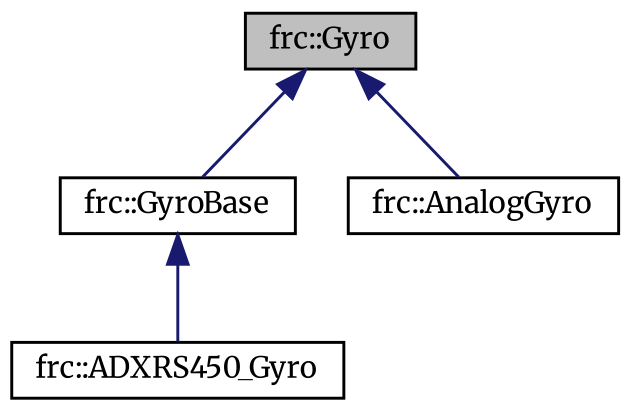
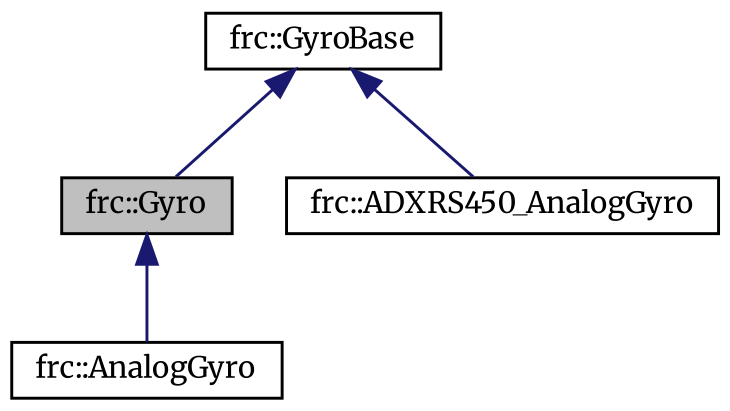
(244, 134) -> (224, 133)
(178, 370) -> (503, 206)
